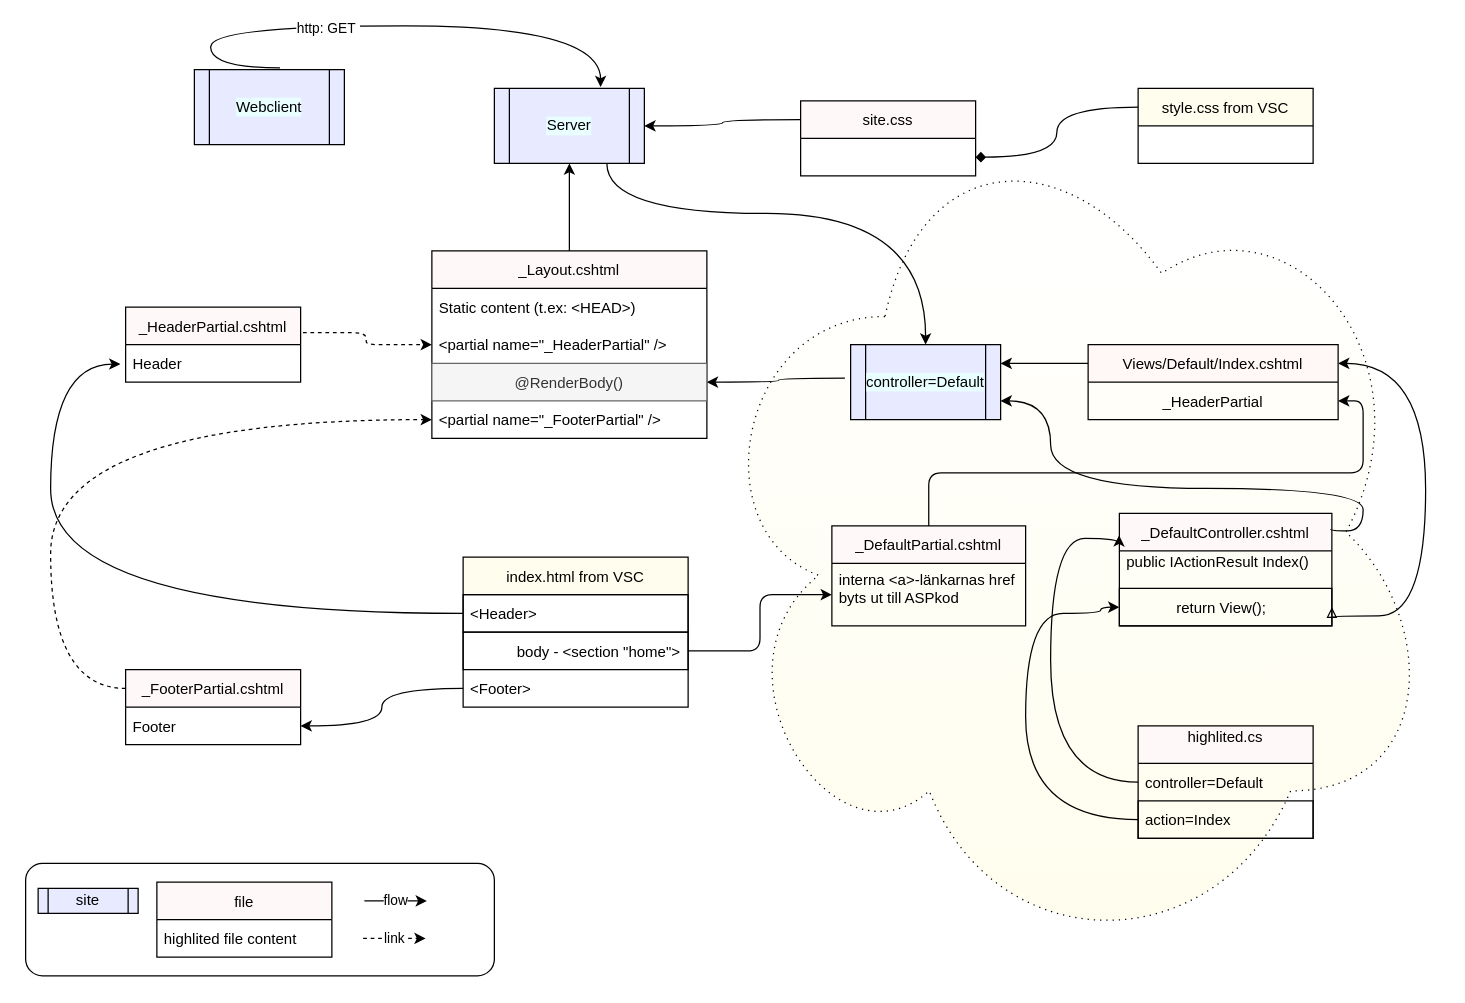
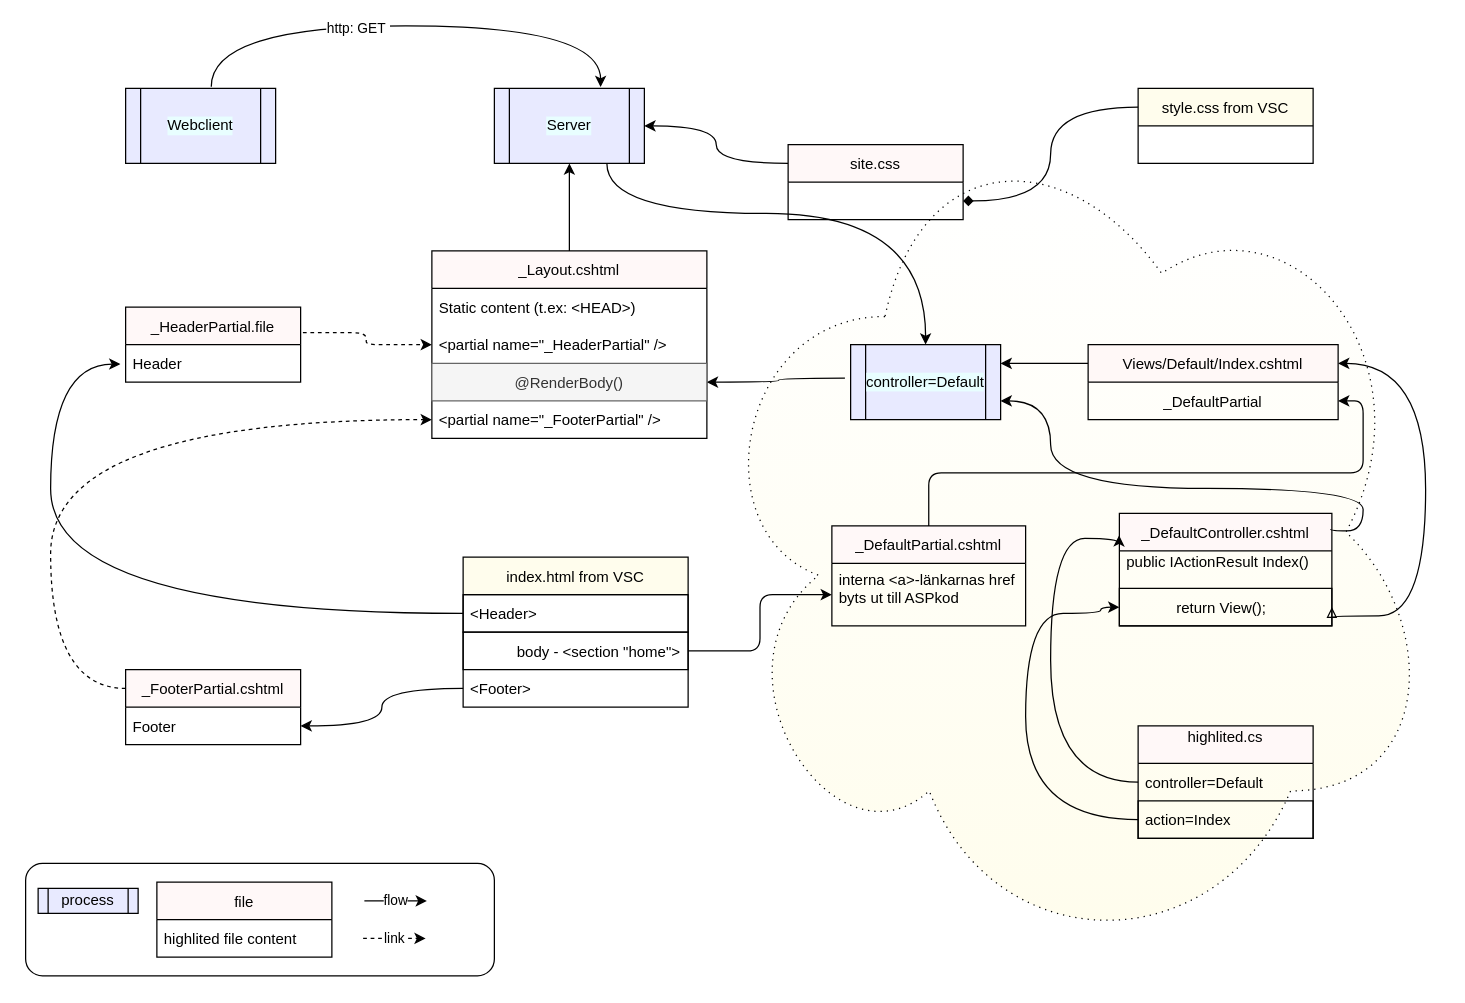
(269, 107) -> (201, 126)
(888, 138) -> (876, 182)
(213, 326) -> (213, 326)
(1213, 401) -> (1213, 401)
(88, 901) -> (88, 901)
